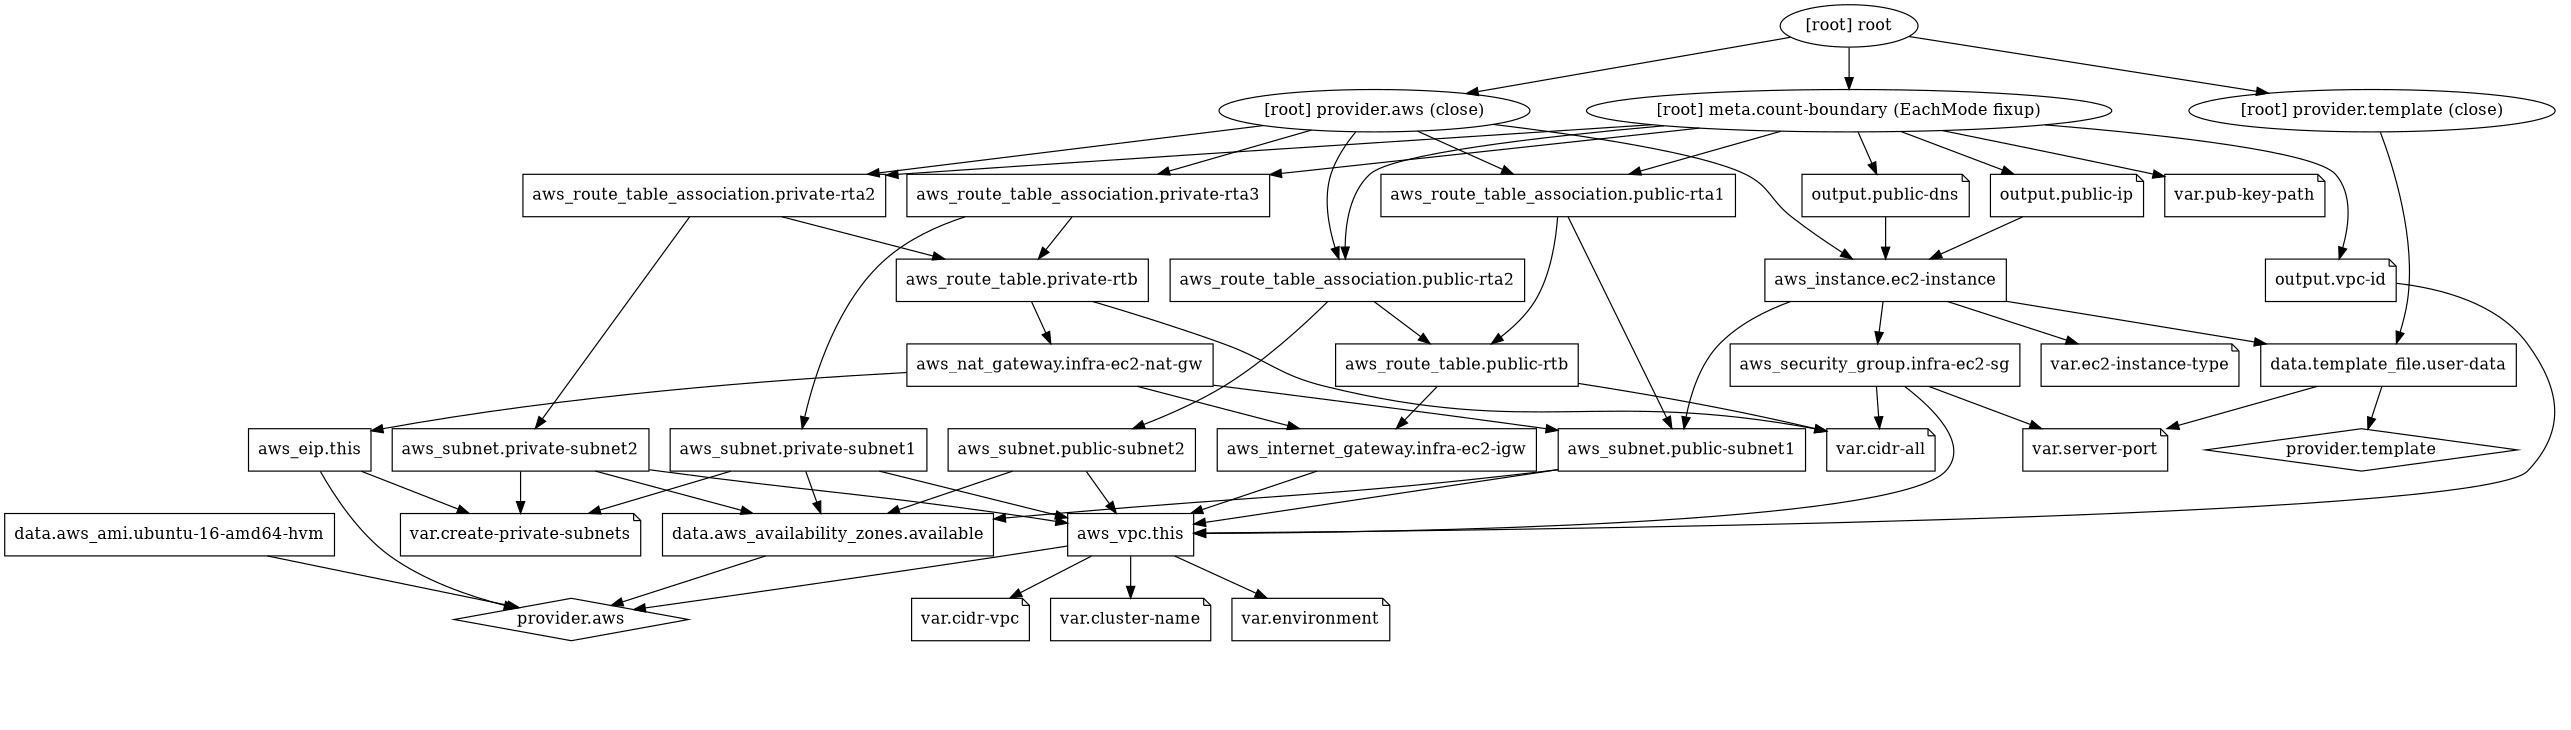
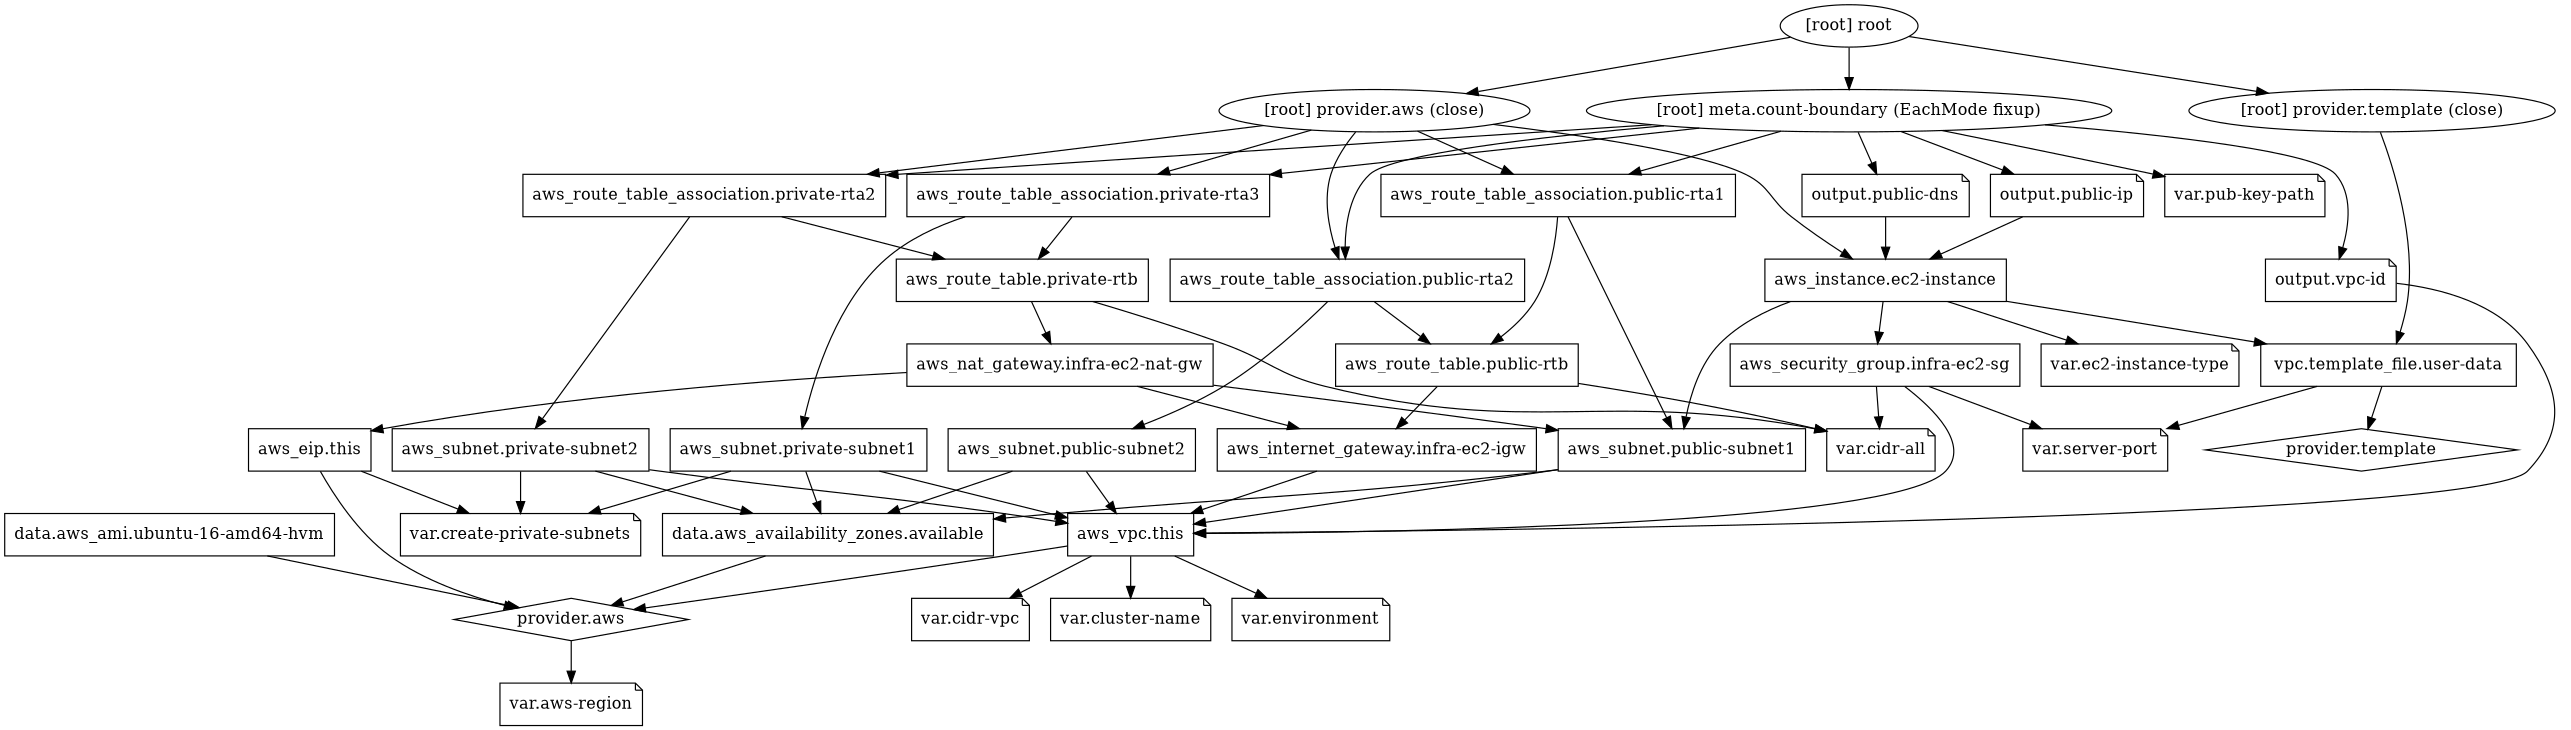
(2389, 365) -> (2389, 365)
none -> (571, 704)
